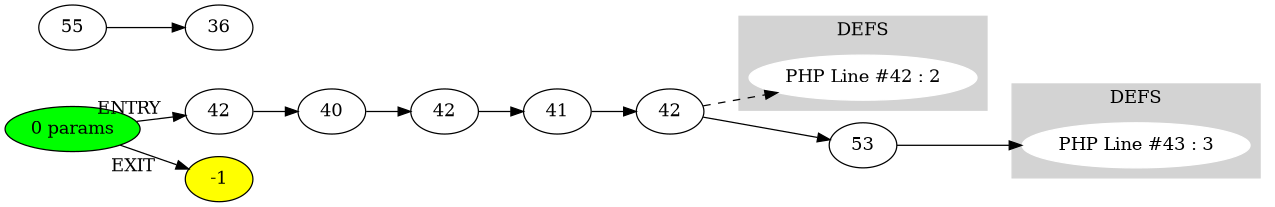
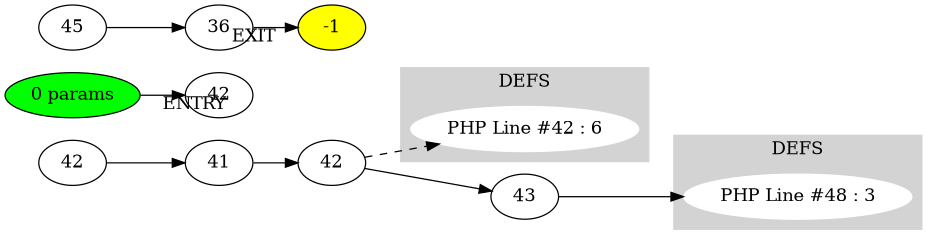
(73, 28) -> (73, 28)
(863, 78) -> (525, 129)
(332, 111) -> none
(863, 145) -> (525, 197)
(1136, 145) -> (798, 197)
(148, 155) -> (269, 28)
